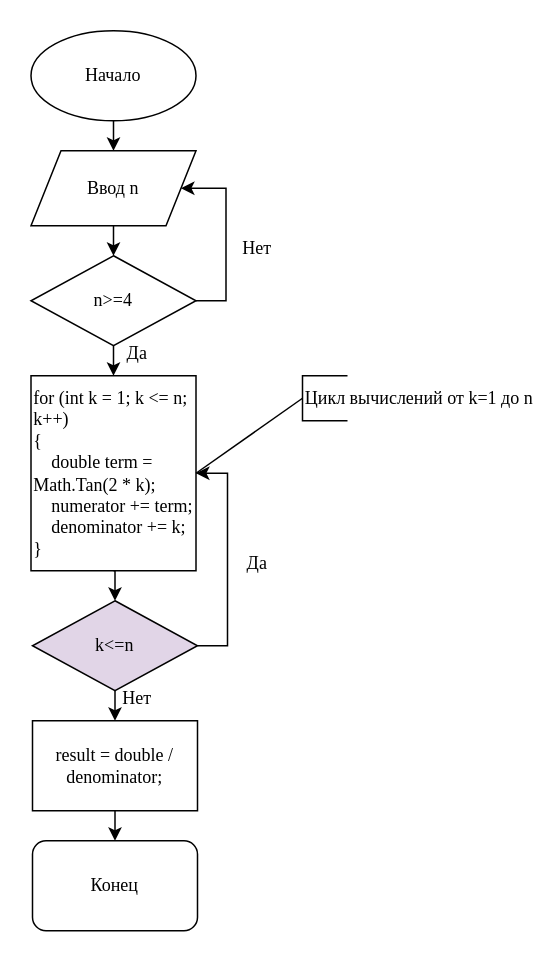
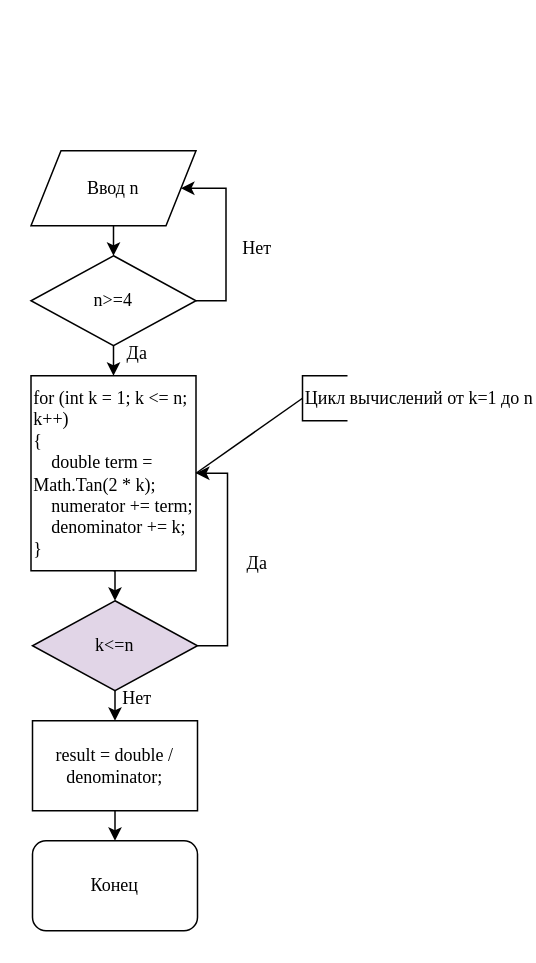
(113, 76) -> none
(113, 131) -> none
